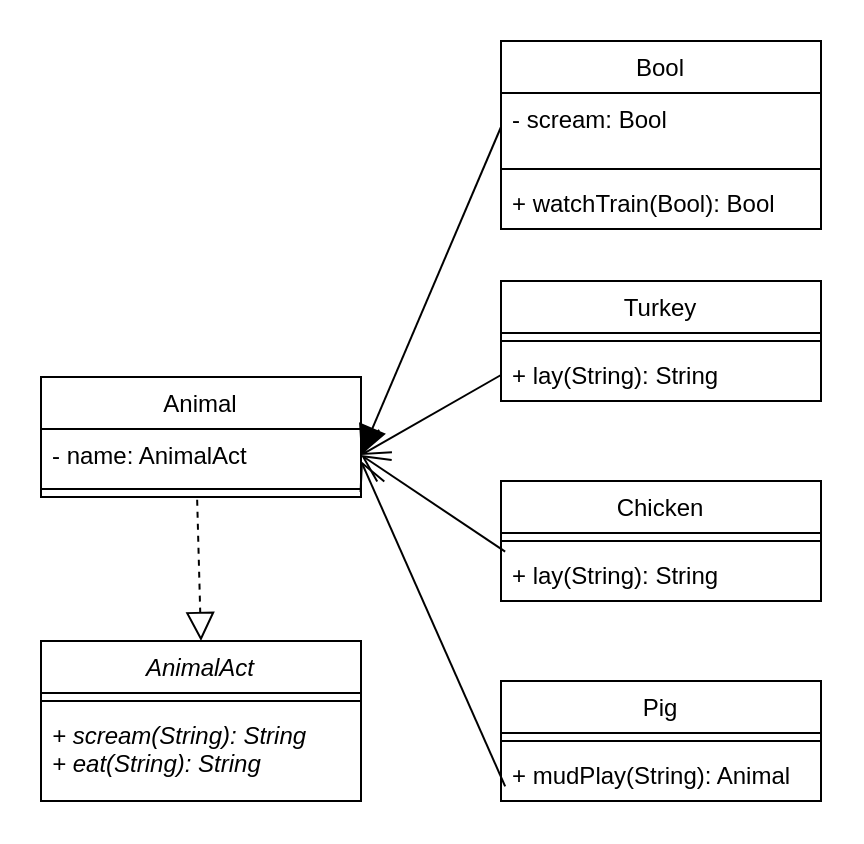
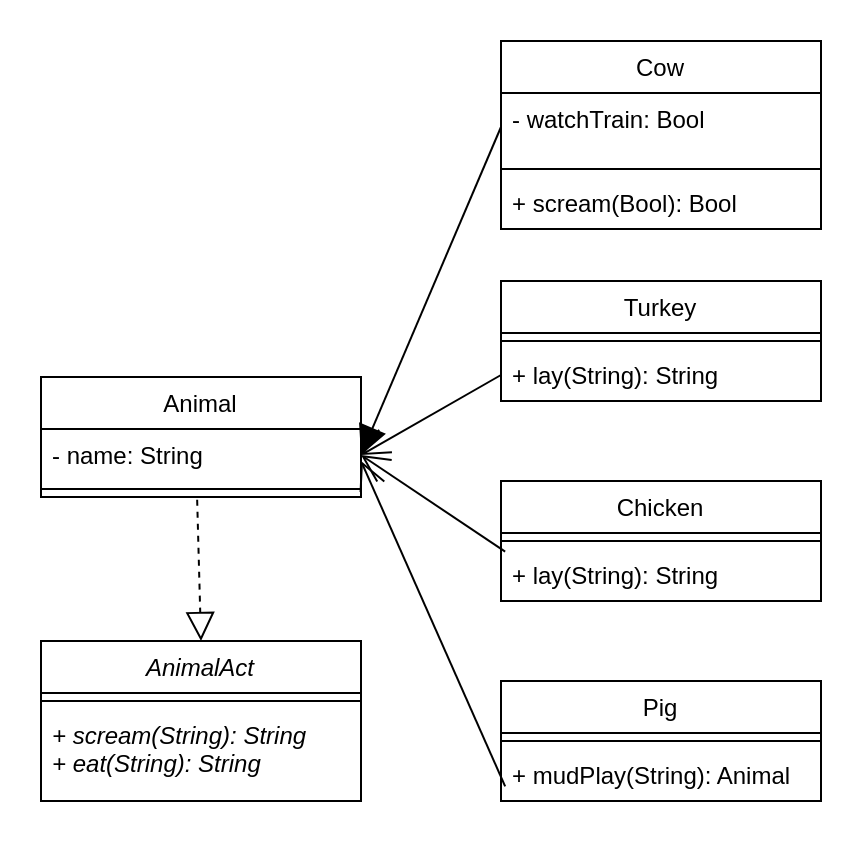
(660, 68) -> (660, 68)
(594, 120) -> (617, 120)
(655, 204) -> (631, 204)
(151, 456) -> (134, 456)
